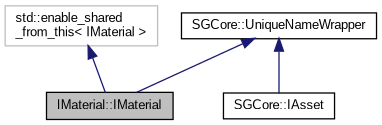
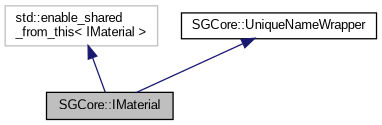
(110, 106) -> (110, 106)
(279, 106) -> none
